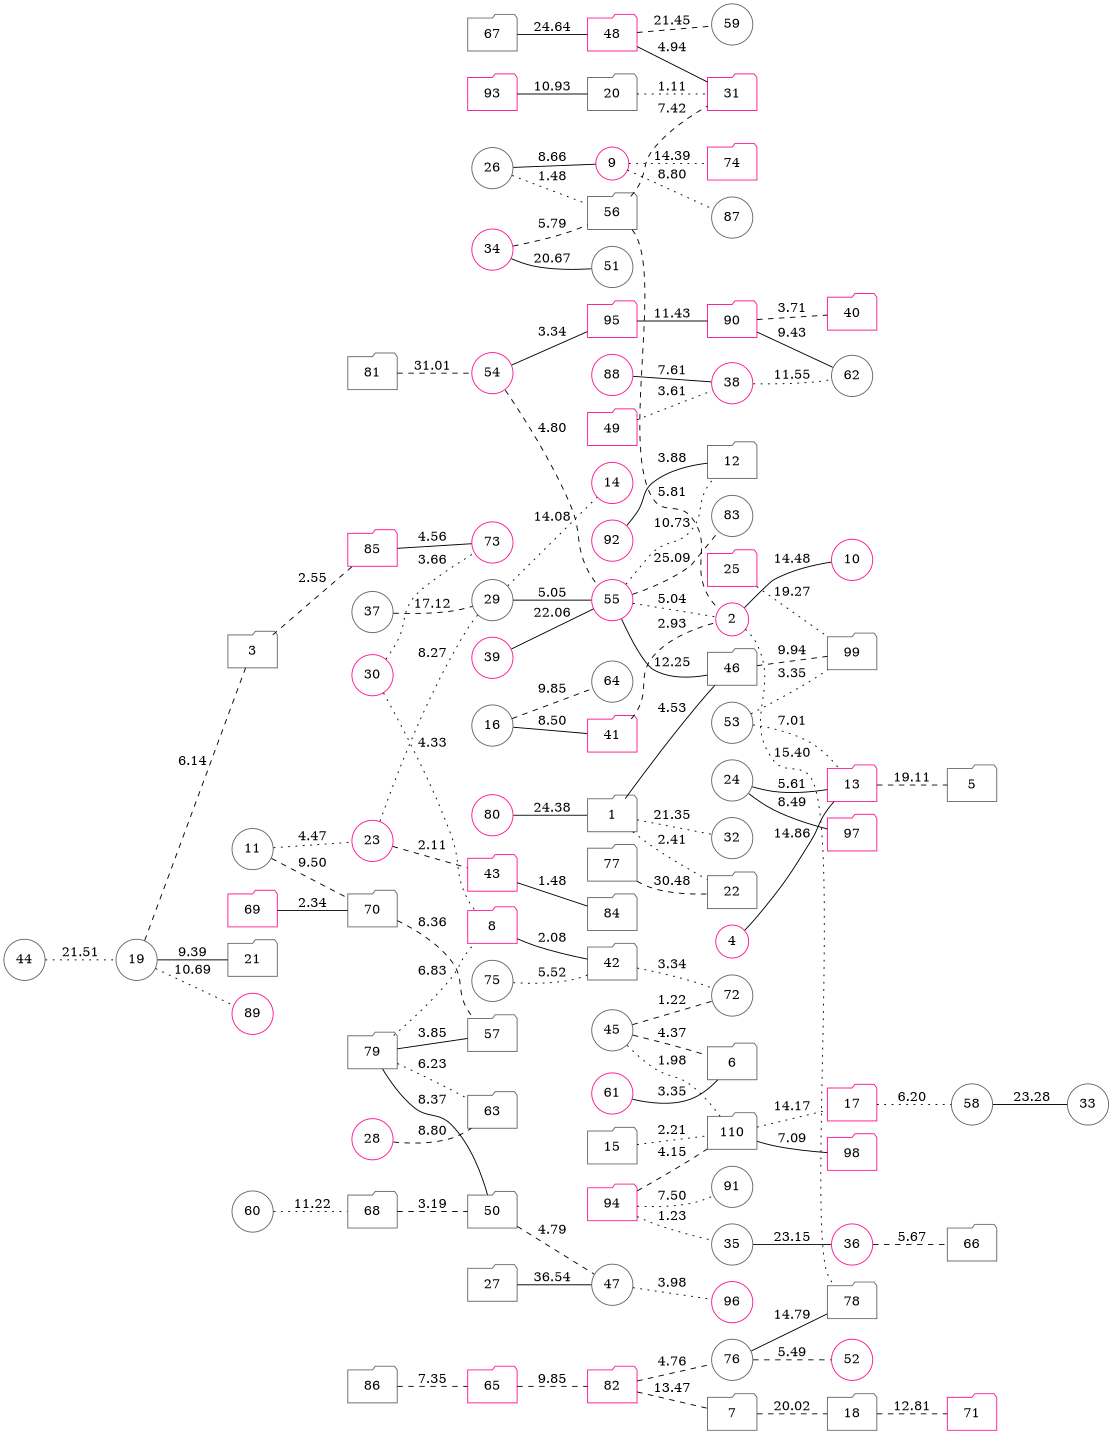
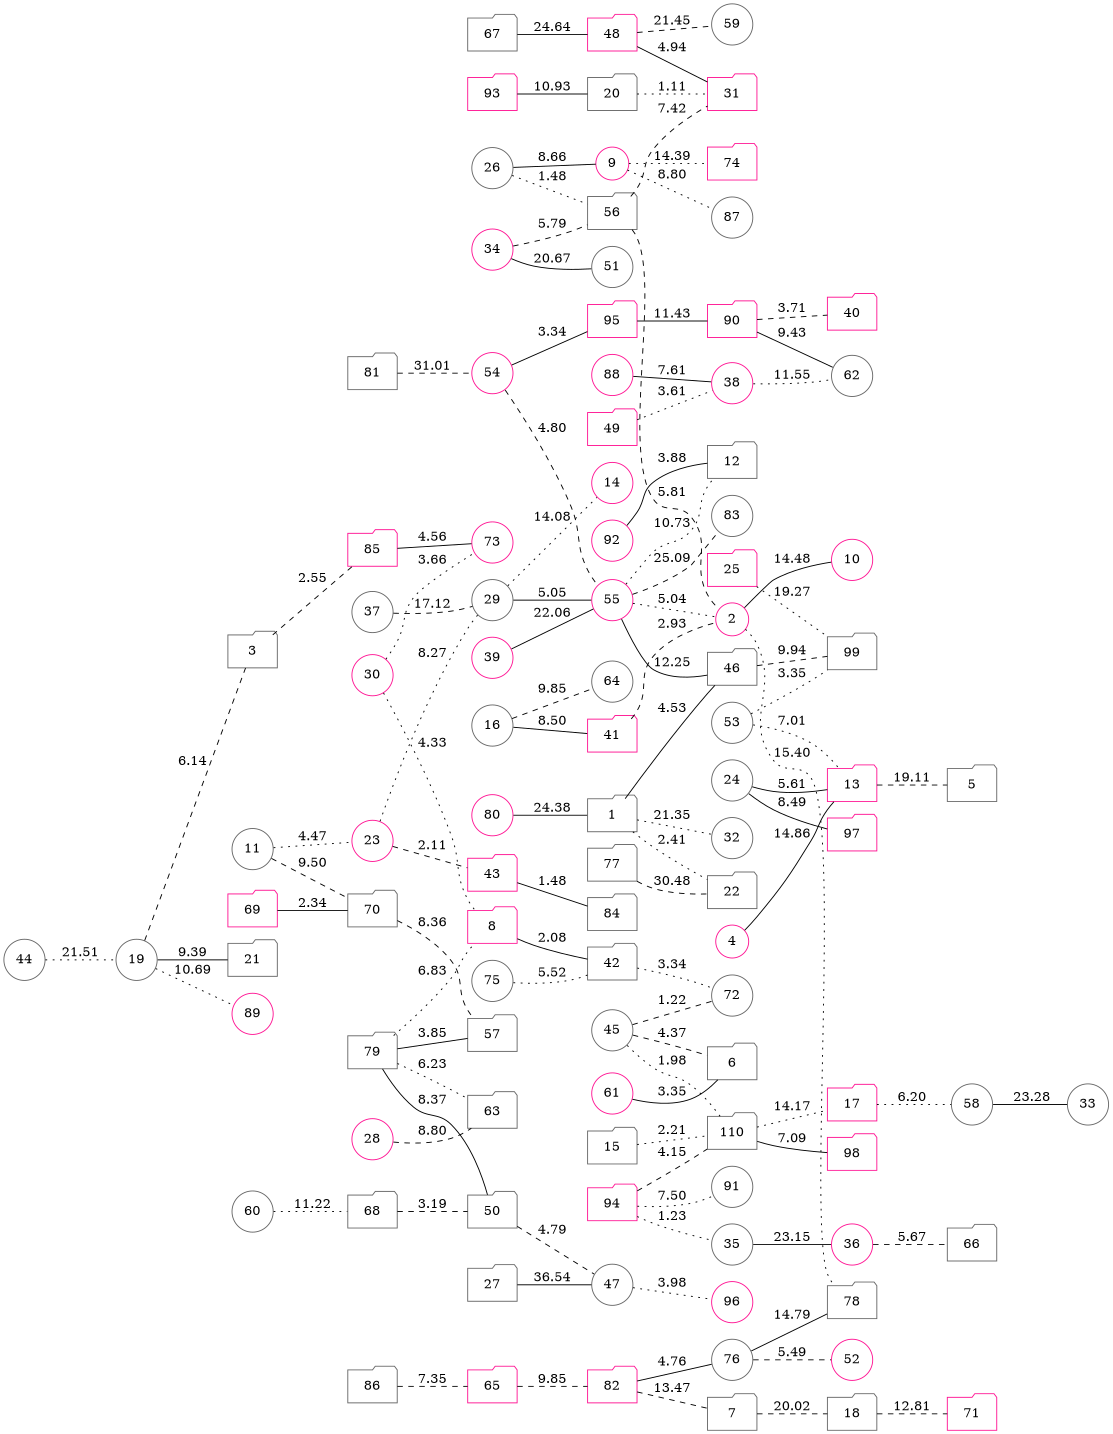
(674, 1373) -> (674, 1373)
